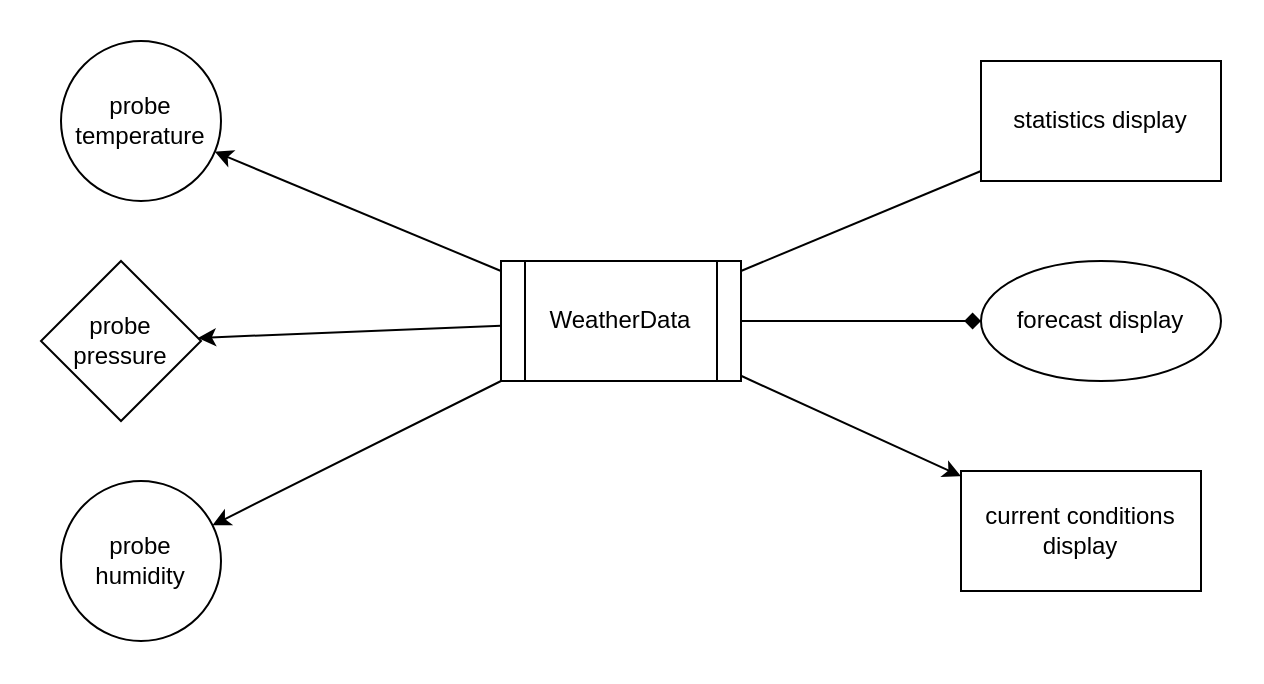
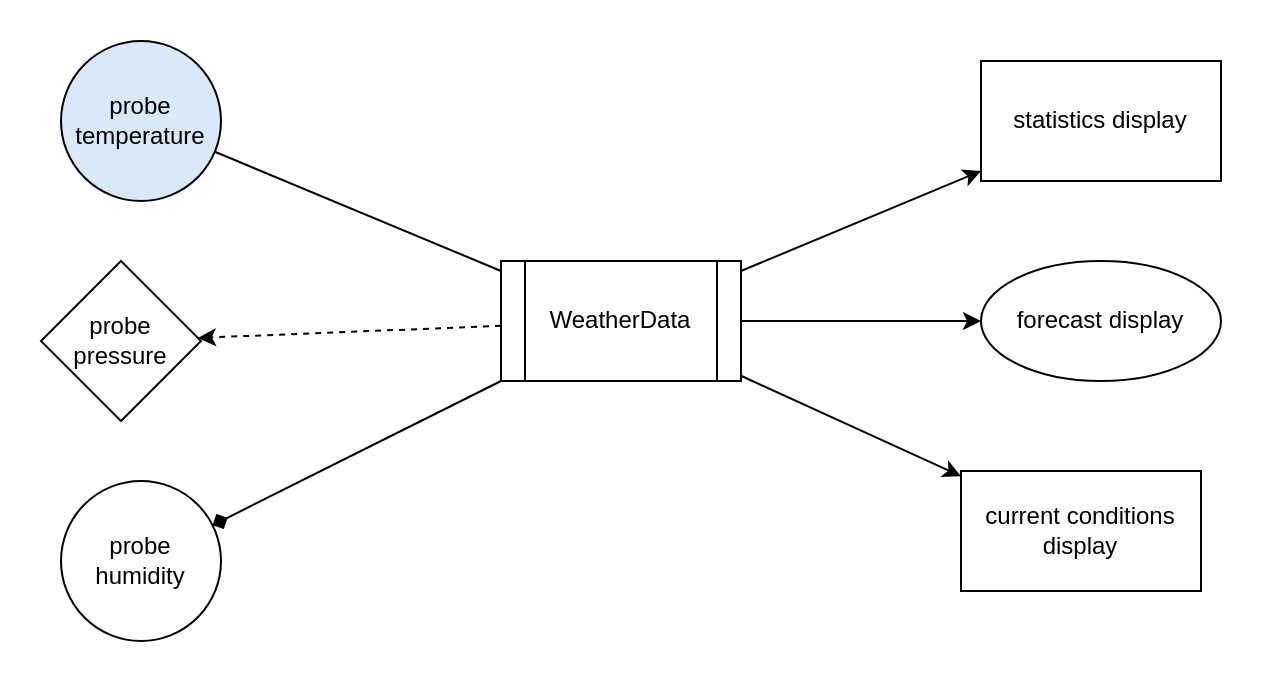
(141, 121) -> (141, 121)
(228, 157) -> (222, 155)
(973, 174) -> (967, 177)
(964, 321) -> (965, 321)
(355, 332) -> (355, 332)
(227, 518) -> (227, 518)
